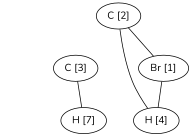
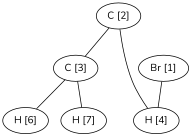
(141, 42) -> (97, 42)
none -> (26, 121)
